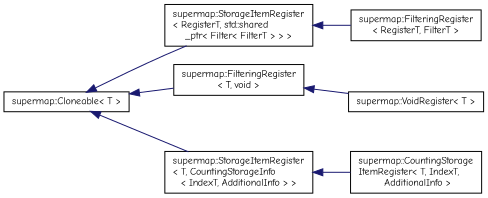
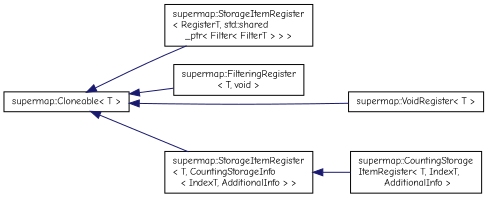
(416, 25) -> none
(331, 91) -> (244, 104)
